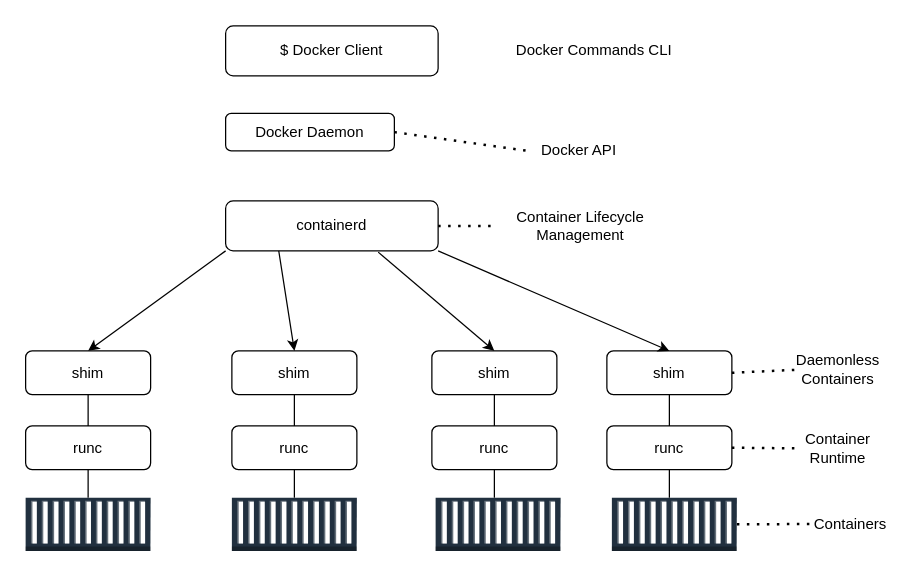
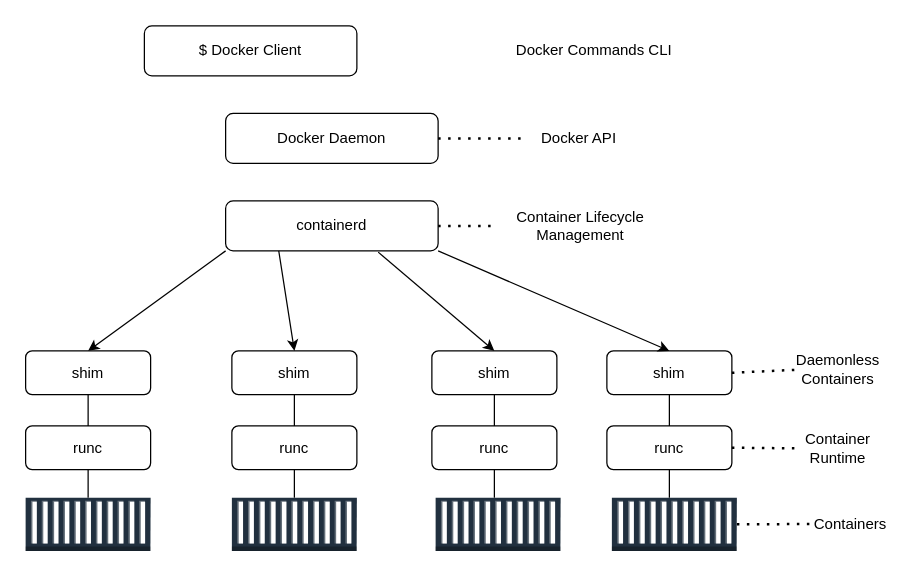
(332, 51) -> (251, 51)
(310, 132) -> (332, 138)
(581, 151) -> (581, 138)
